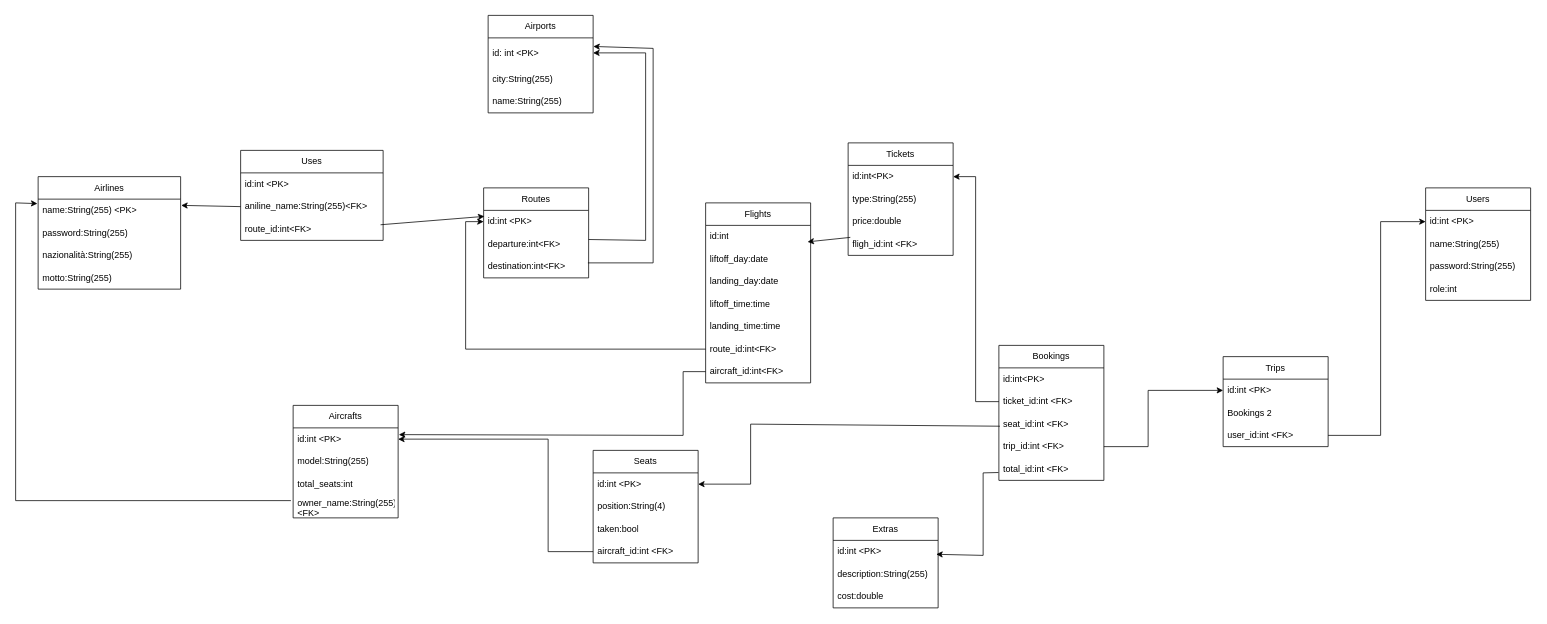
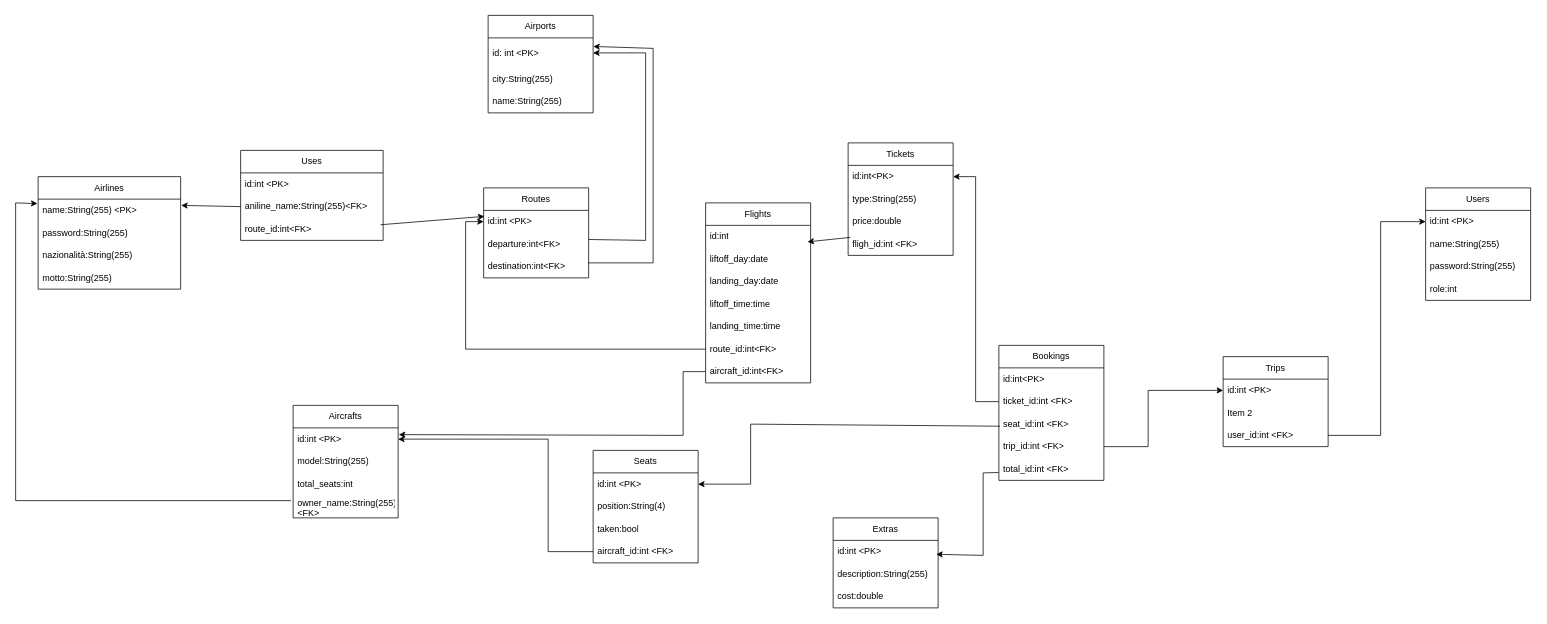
(1250, 413) -> (1241, 413)
